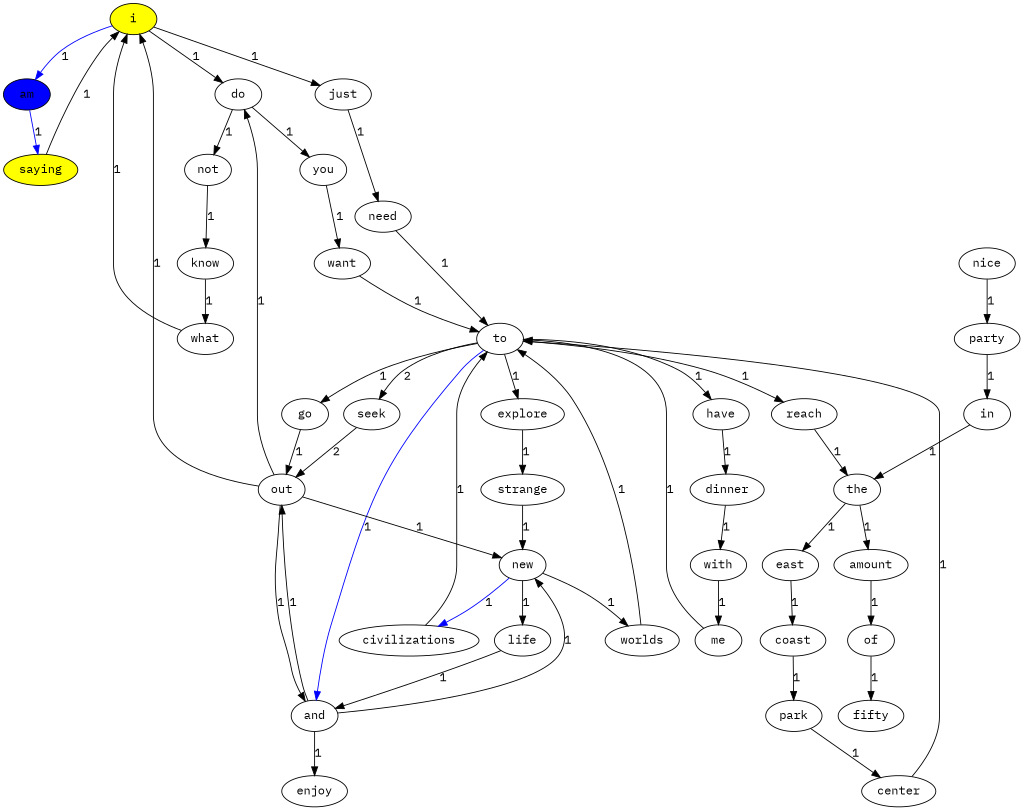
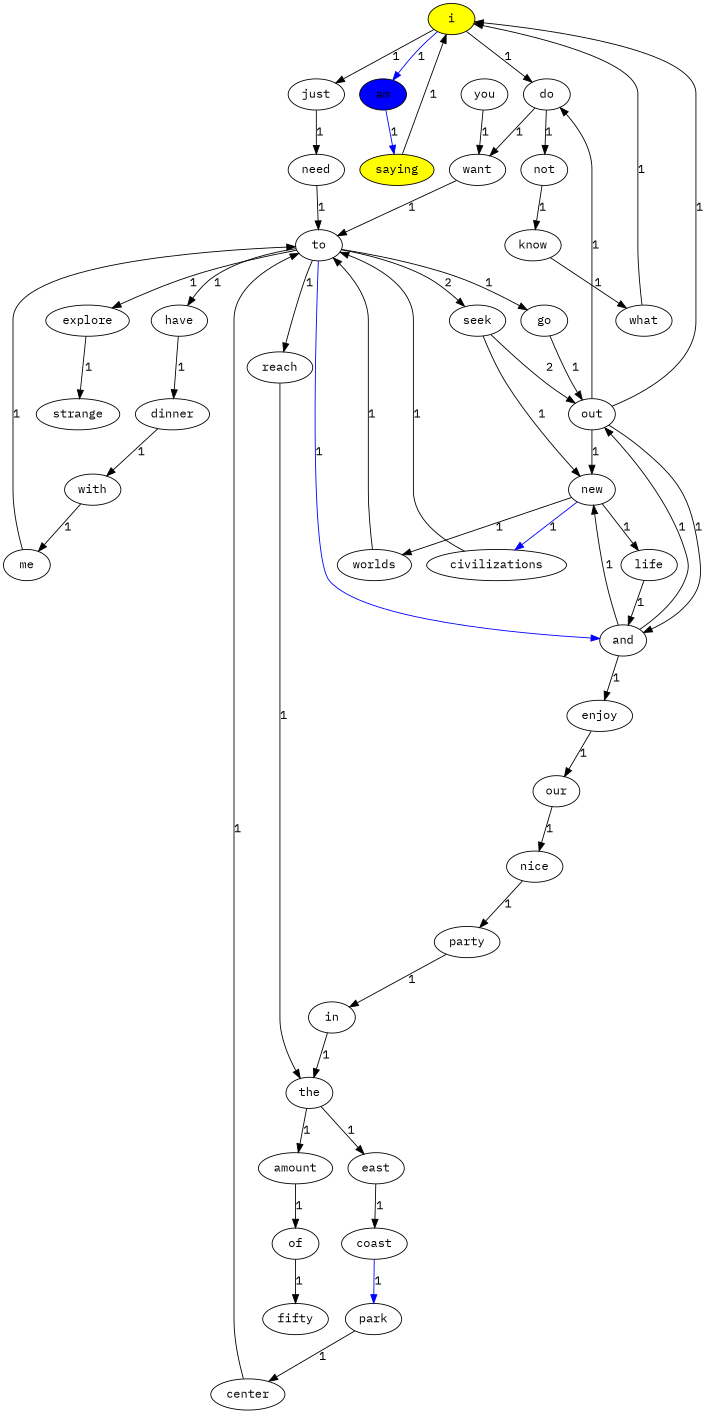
(277, 129) -> (515, 129)
(523, 523) -> (522, 407)
(793, 674) -> (374, 1277)
none -> (556, 791)
